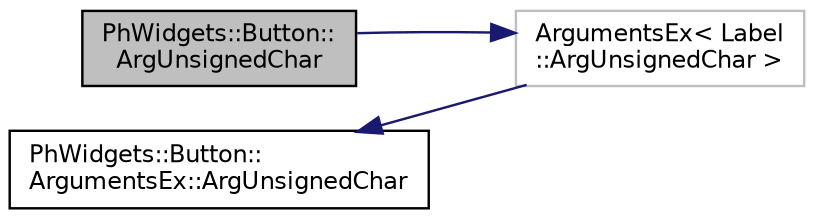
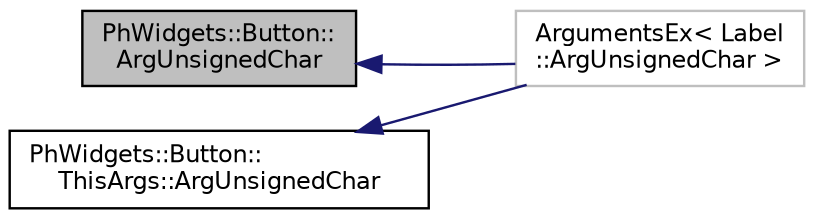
(424, 32) -> (449, 65)
(219, 170) -> (219, 170)
